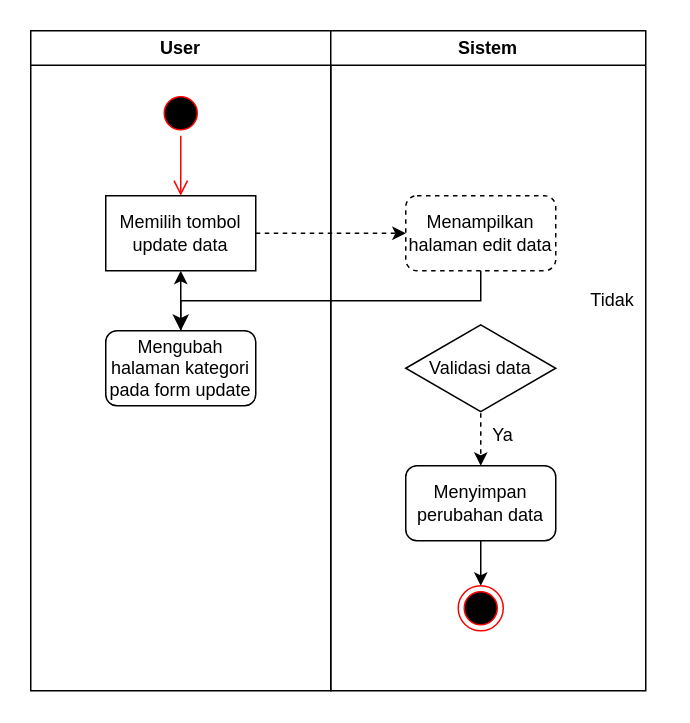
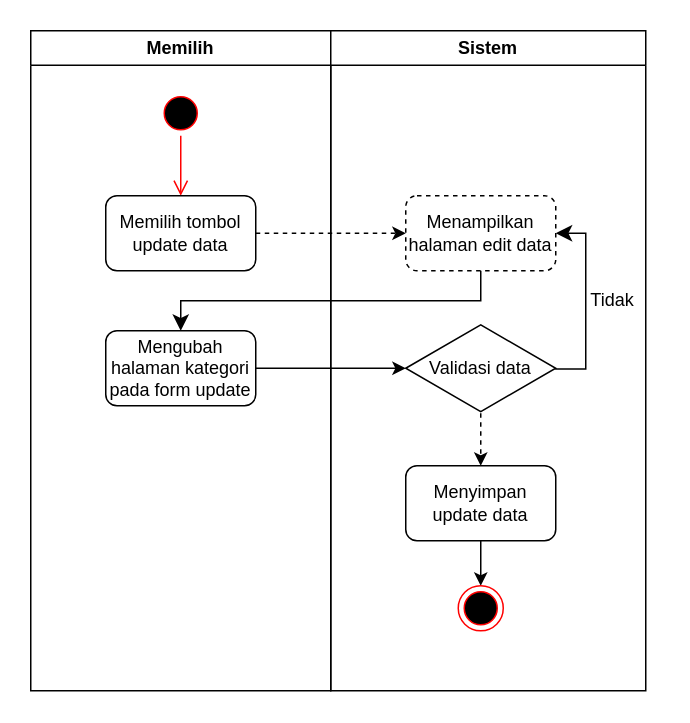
(181, 49) -> (181, 49)
(181, 233) -> (181, 233)
(181, 289) -> (326, 368)
none -> (586, 308)
(503, 436) -> none
(481, 503) -> (481, 503)
